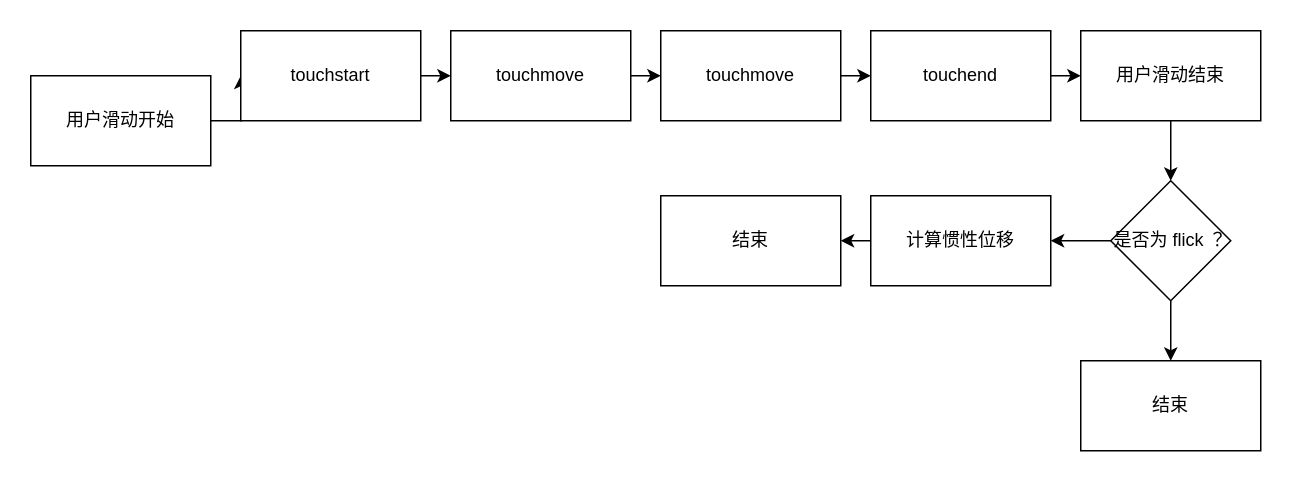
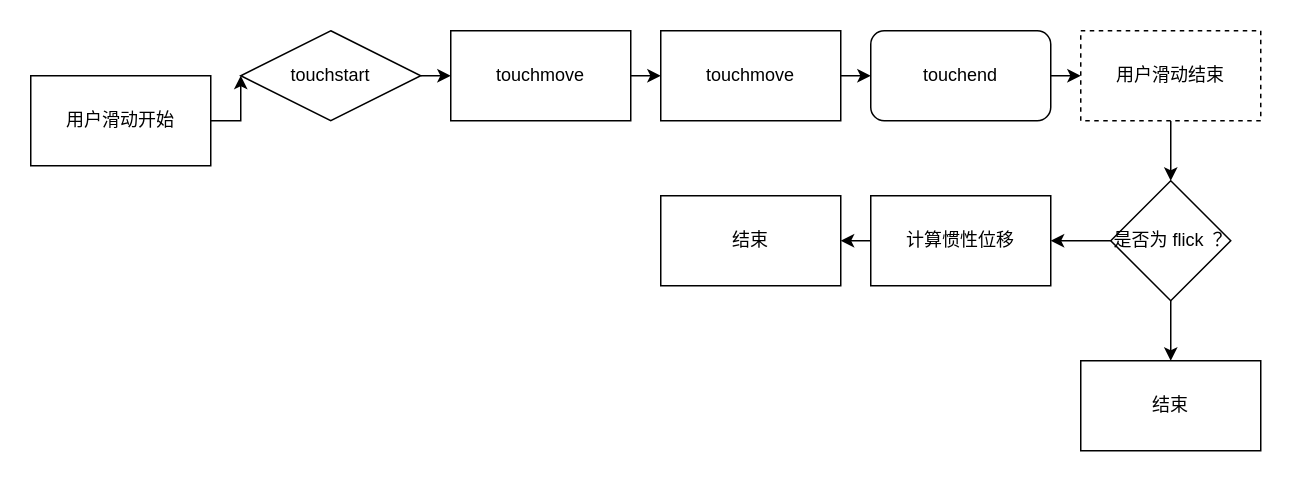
(331, 76) -> (331, 76)
(961, 76) -> (961, 76)
(1171, 76) -> (1171, 76)
